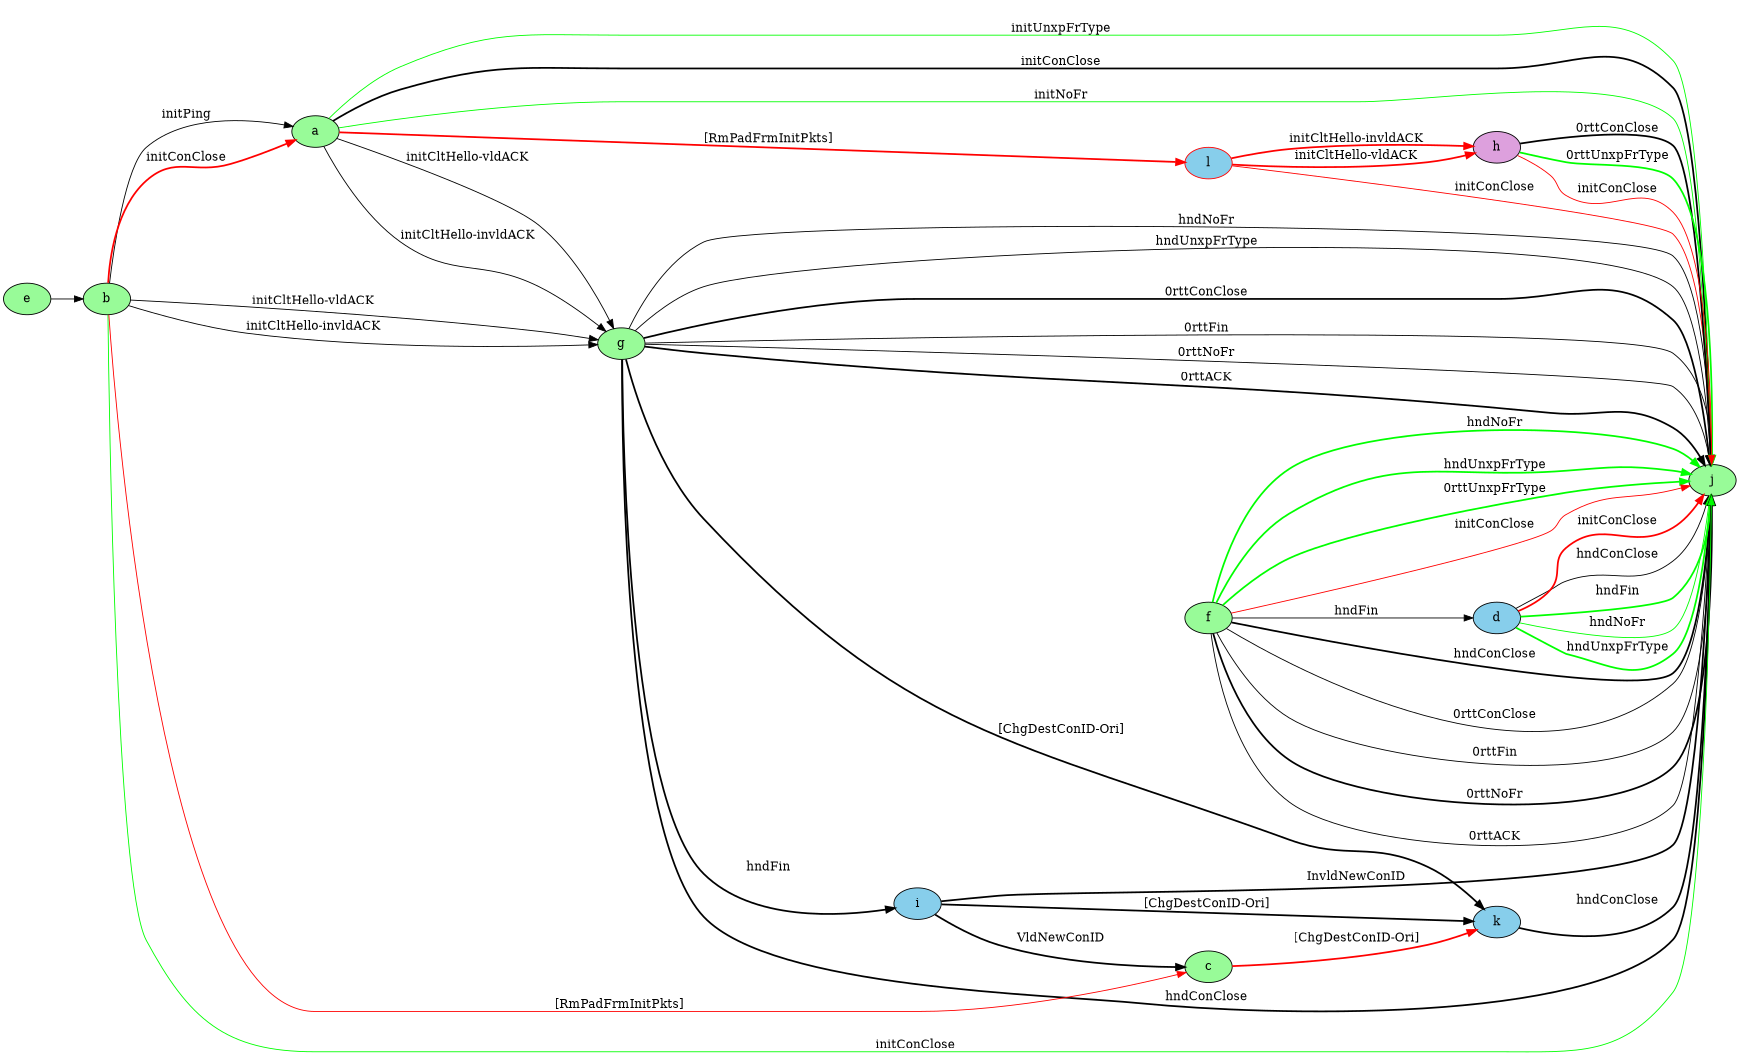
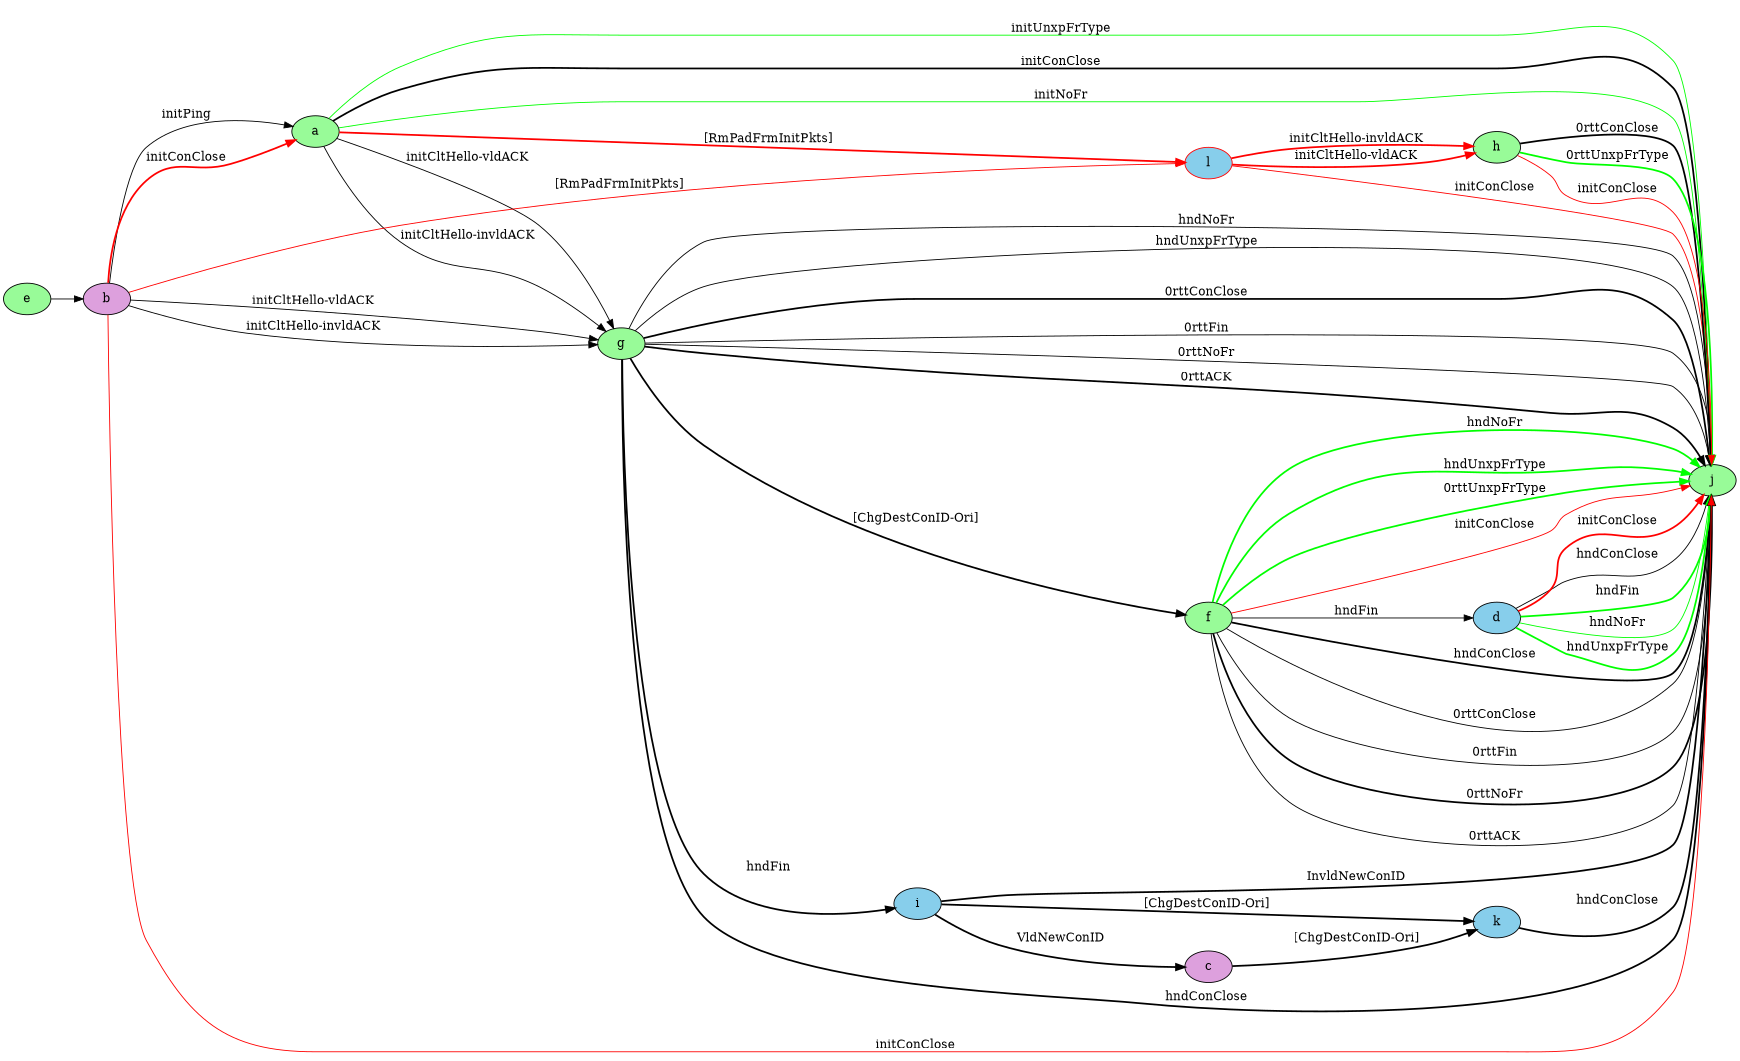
(1497, 147) -> (1497, 147)
(107, 299) -> (107, 299)
(982, 729) -> (877, 534)
(1351, 957) -> (1351, 957)
(1209, 967) -> (1209, 967)
(371, 1011) -> (648, 194)
(827, 1052) -> (827, 1052)
